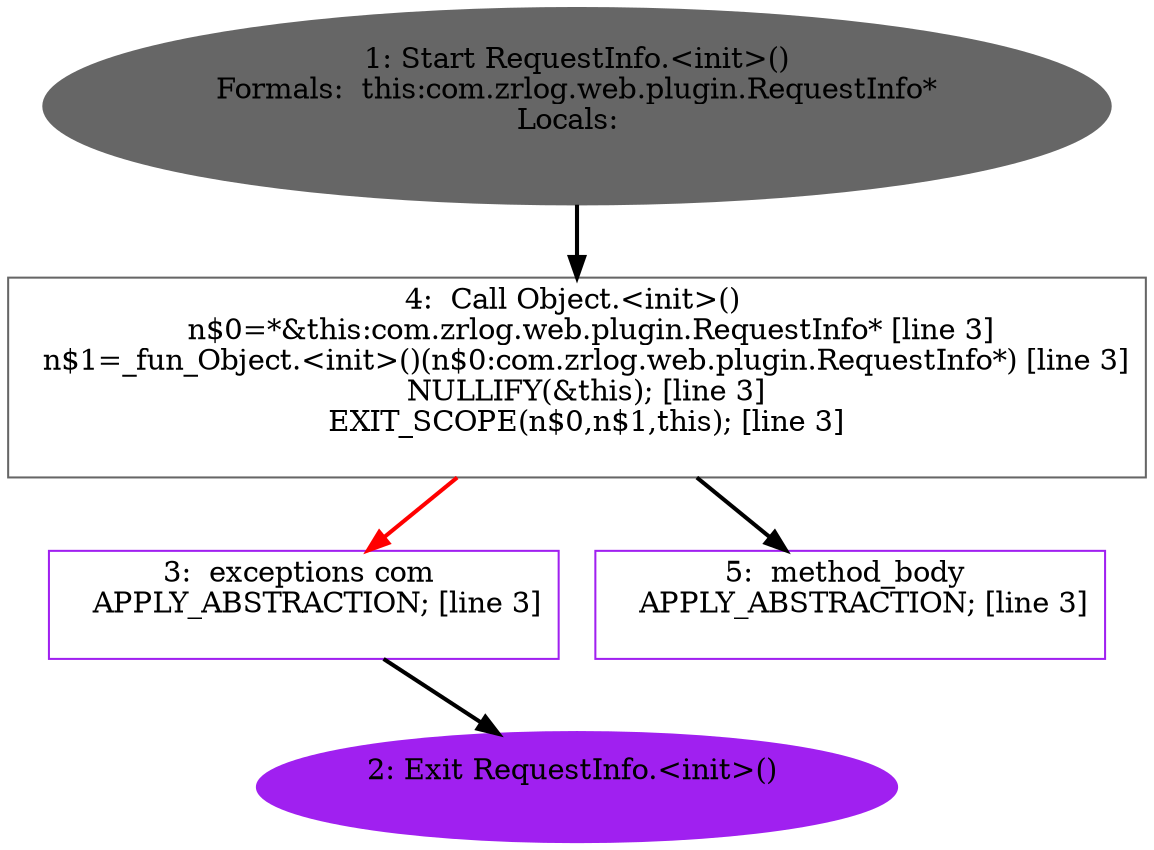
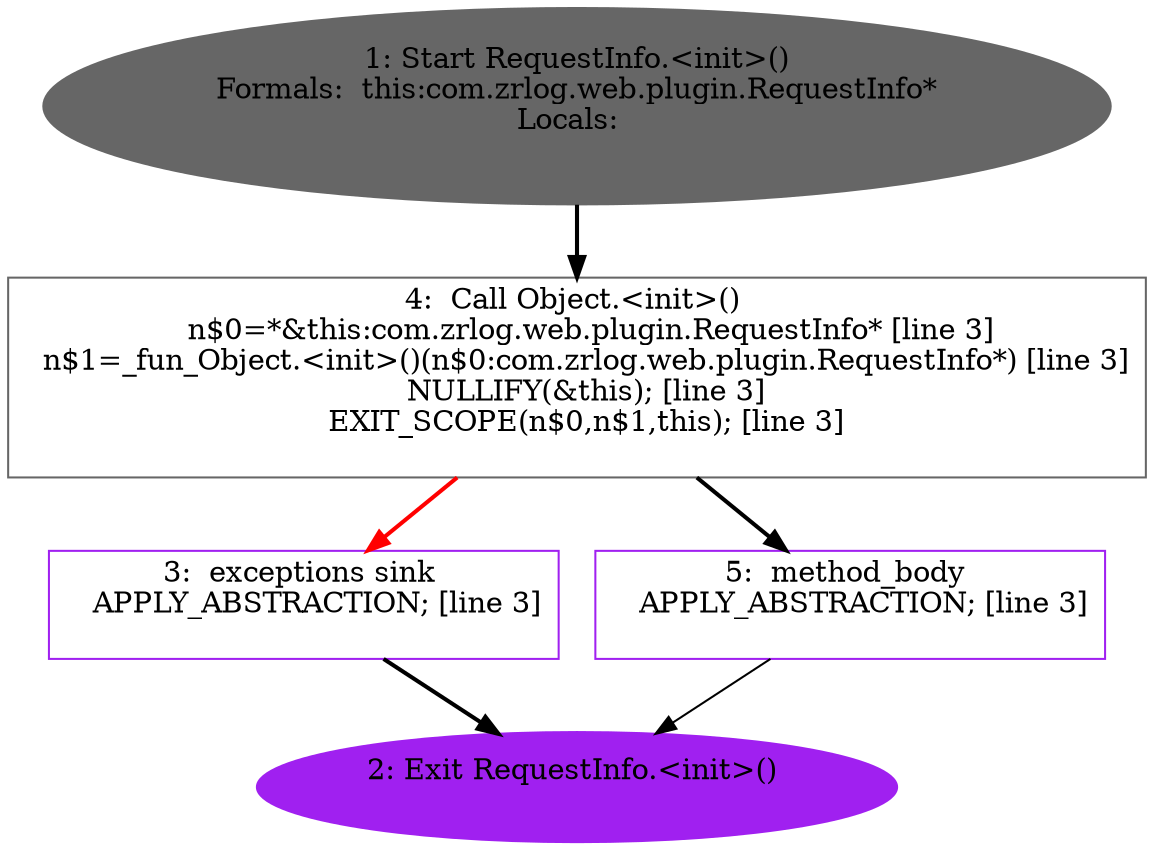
(304, 605) -> (304, 605)
none -> (722, 691)
